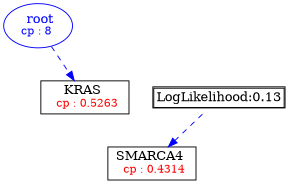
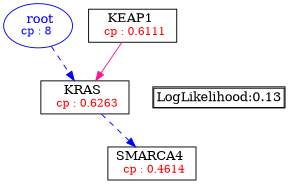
none -> (133, 26)
(87, 103) -> (87, 103)
(189, 127) -> (115, 127)
(154, 170) -> (154, 170)
